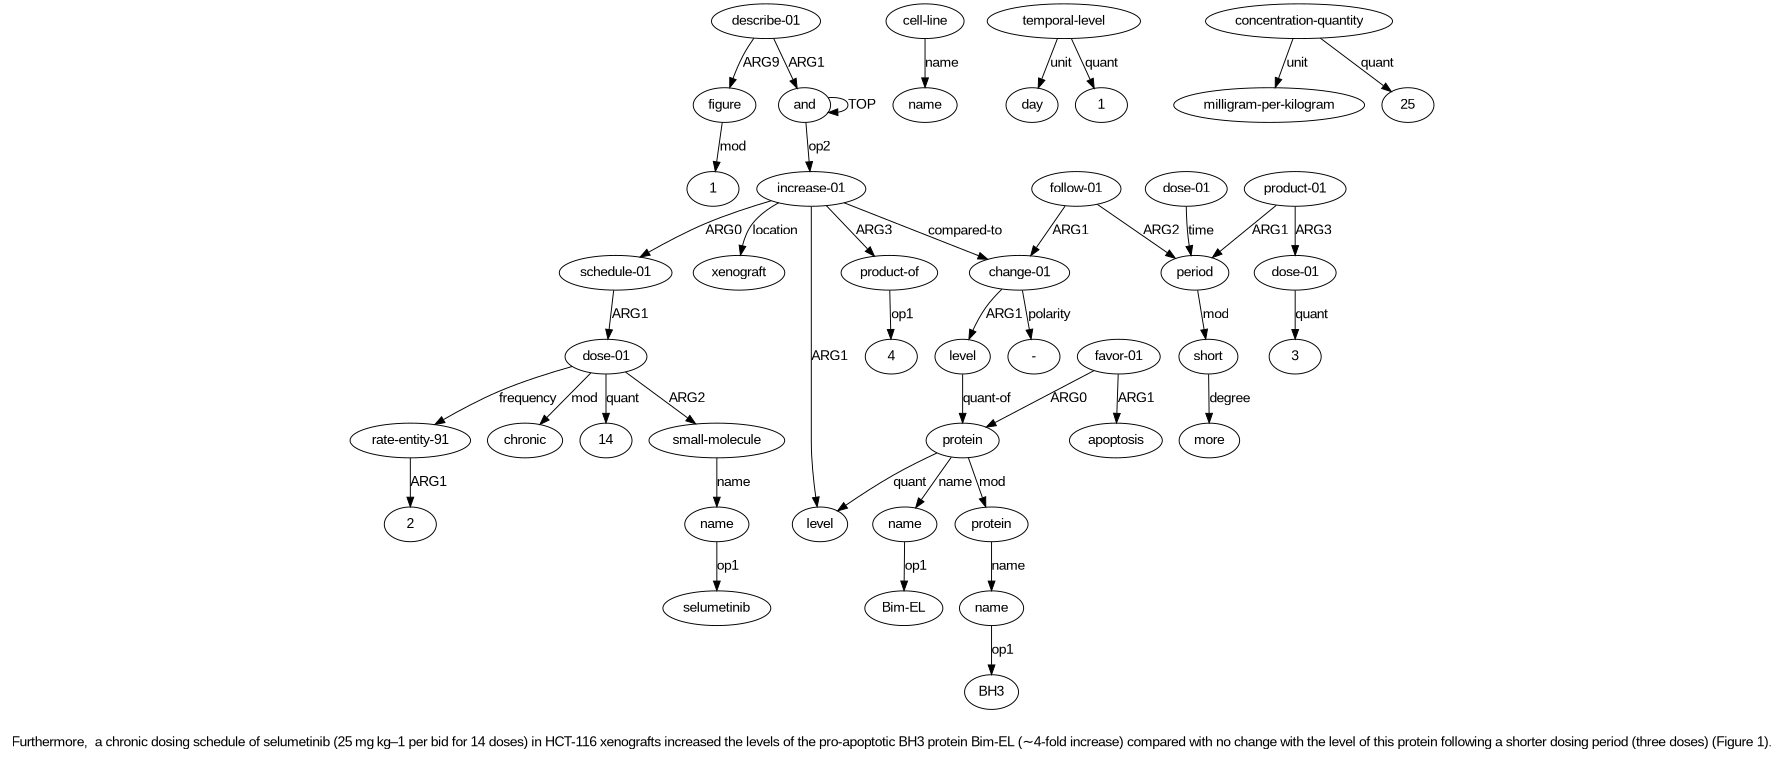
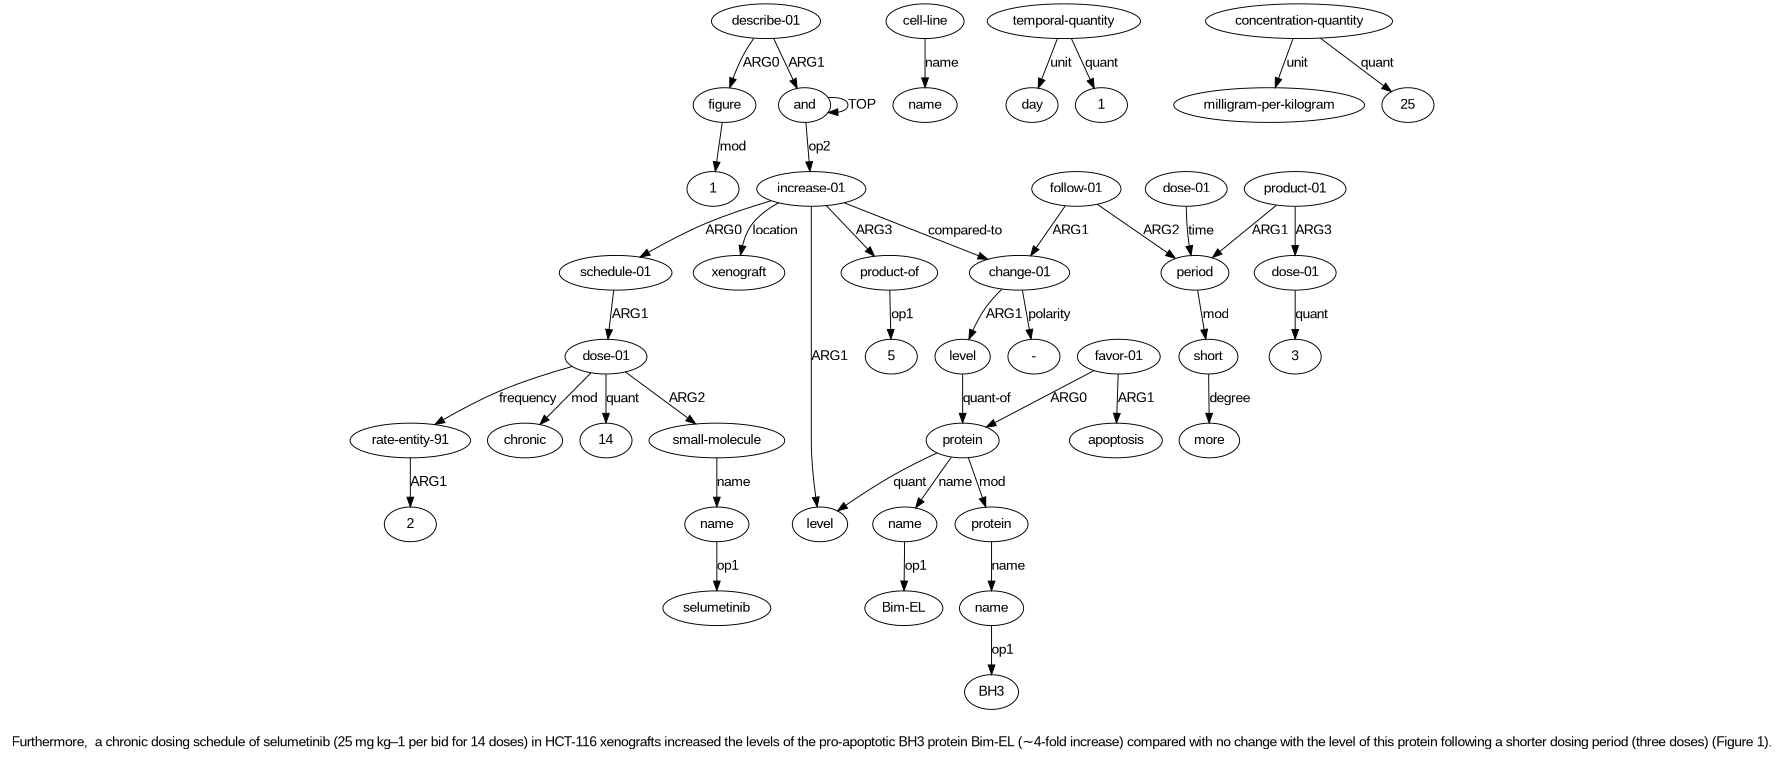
(1064, 21) -> (1064, 21)
(761, 63) -> (761, 63)
(891, 357) -> (891, 357)
